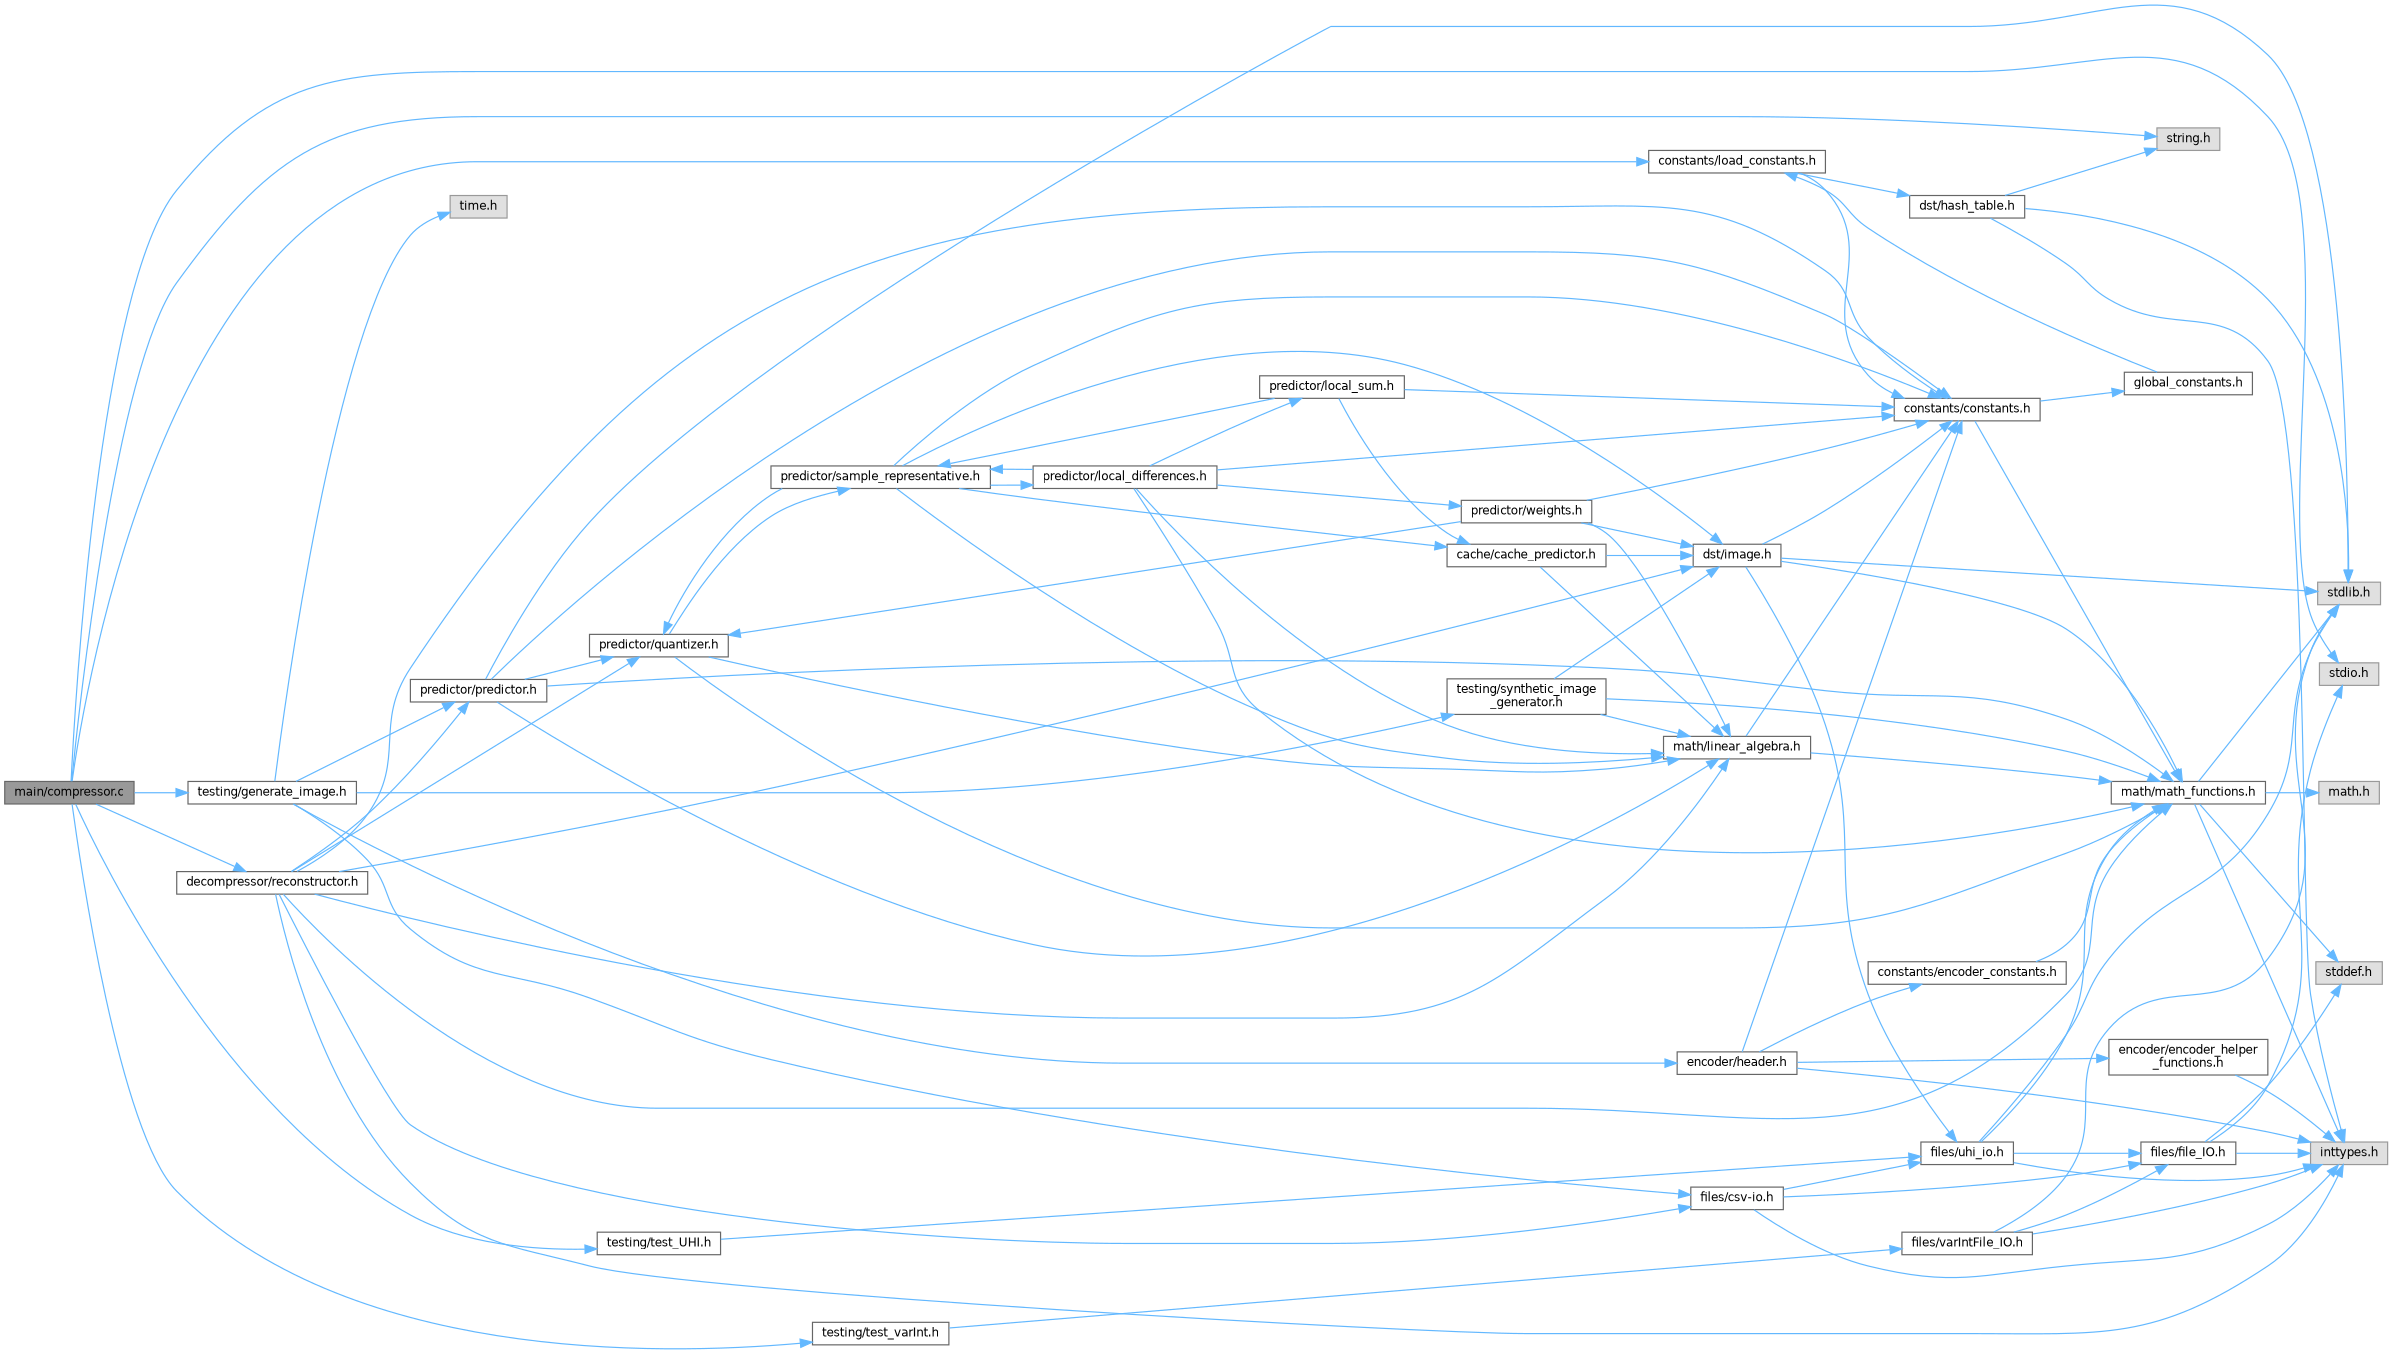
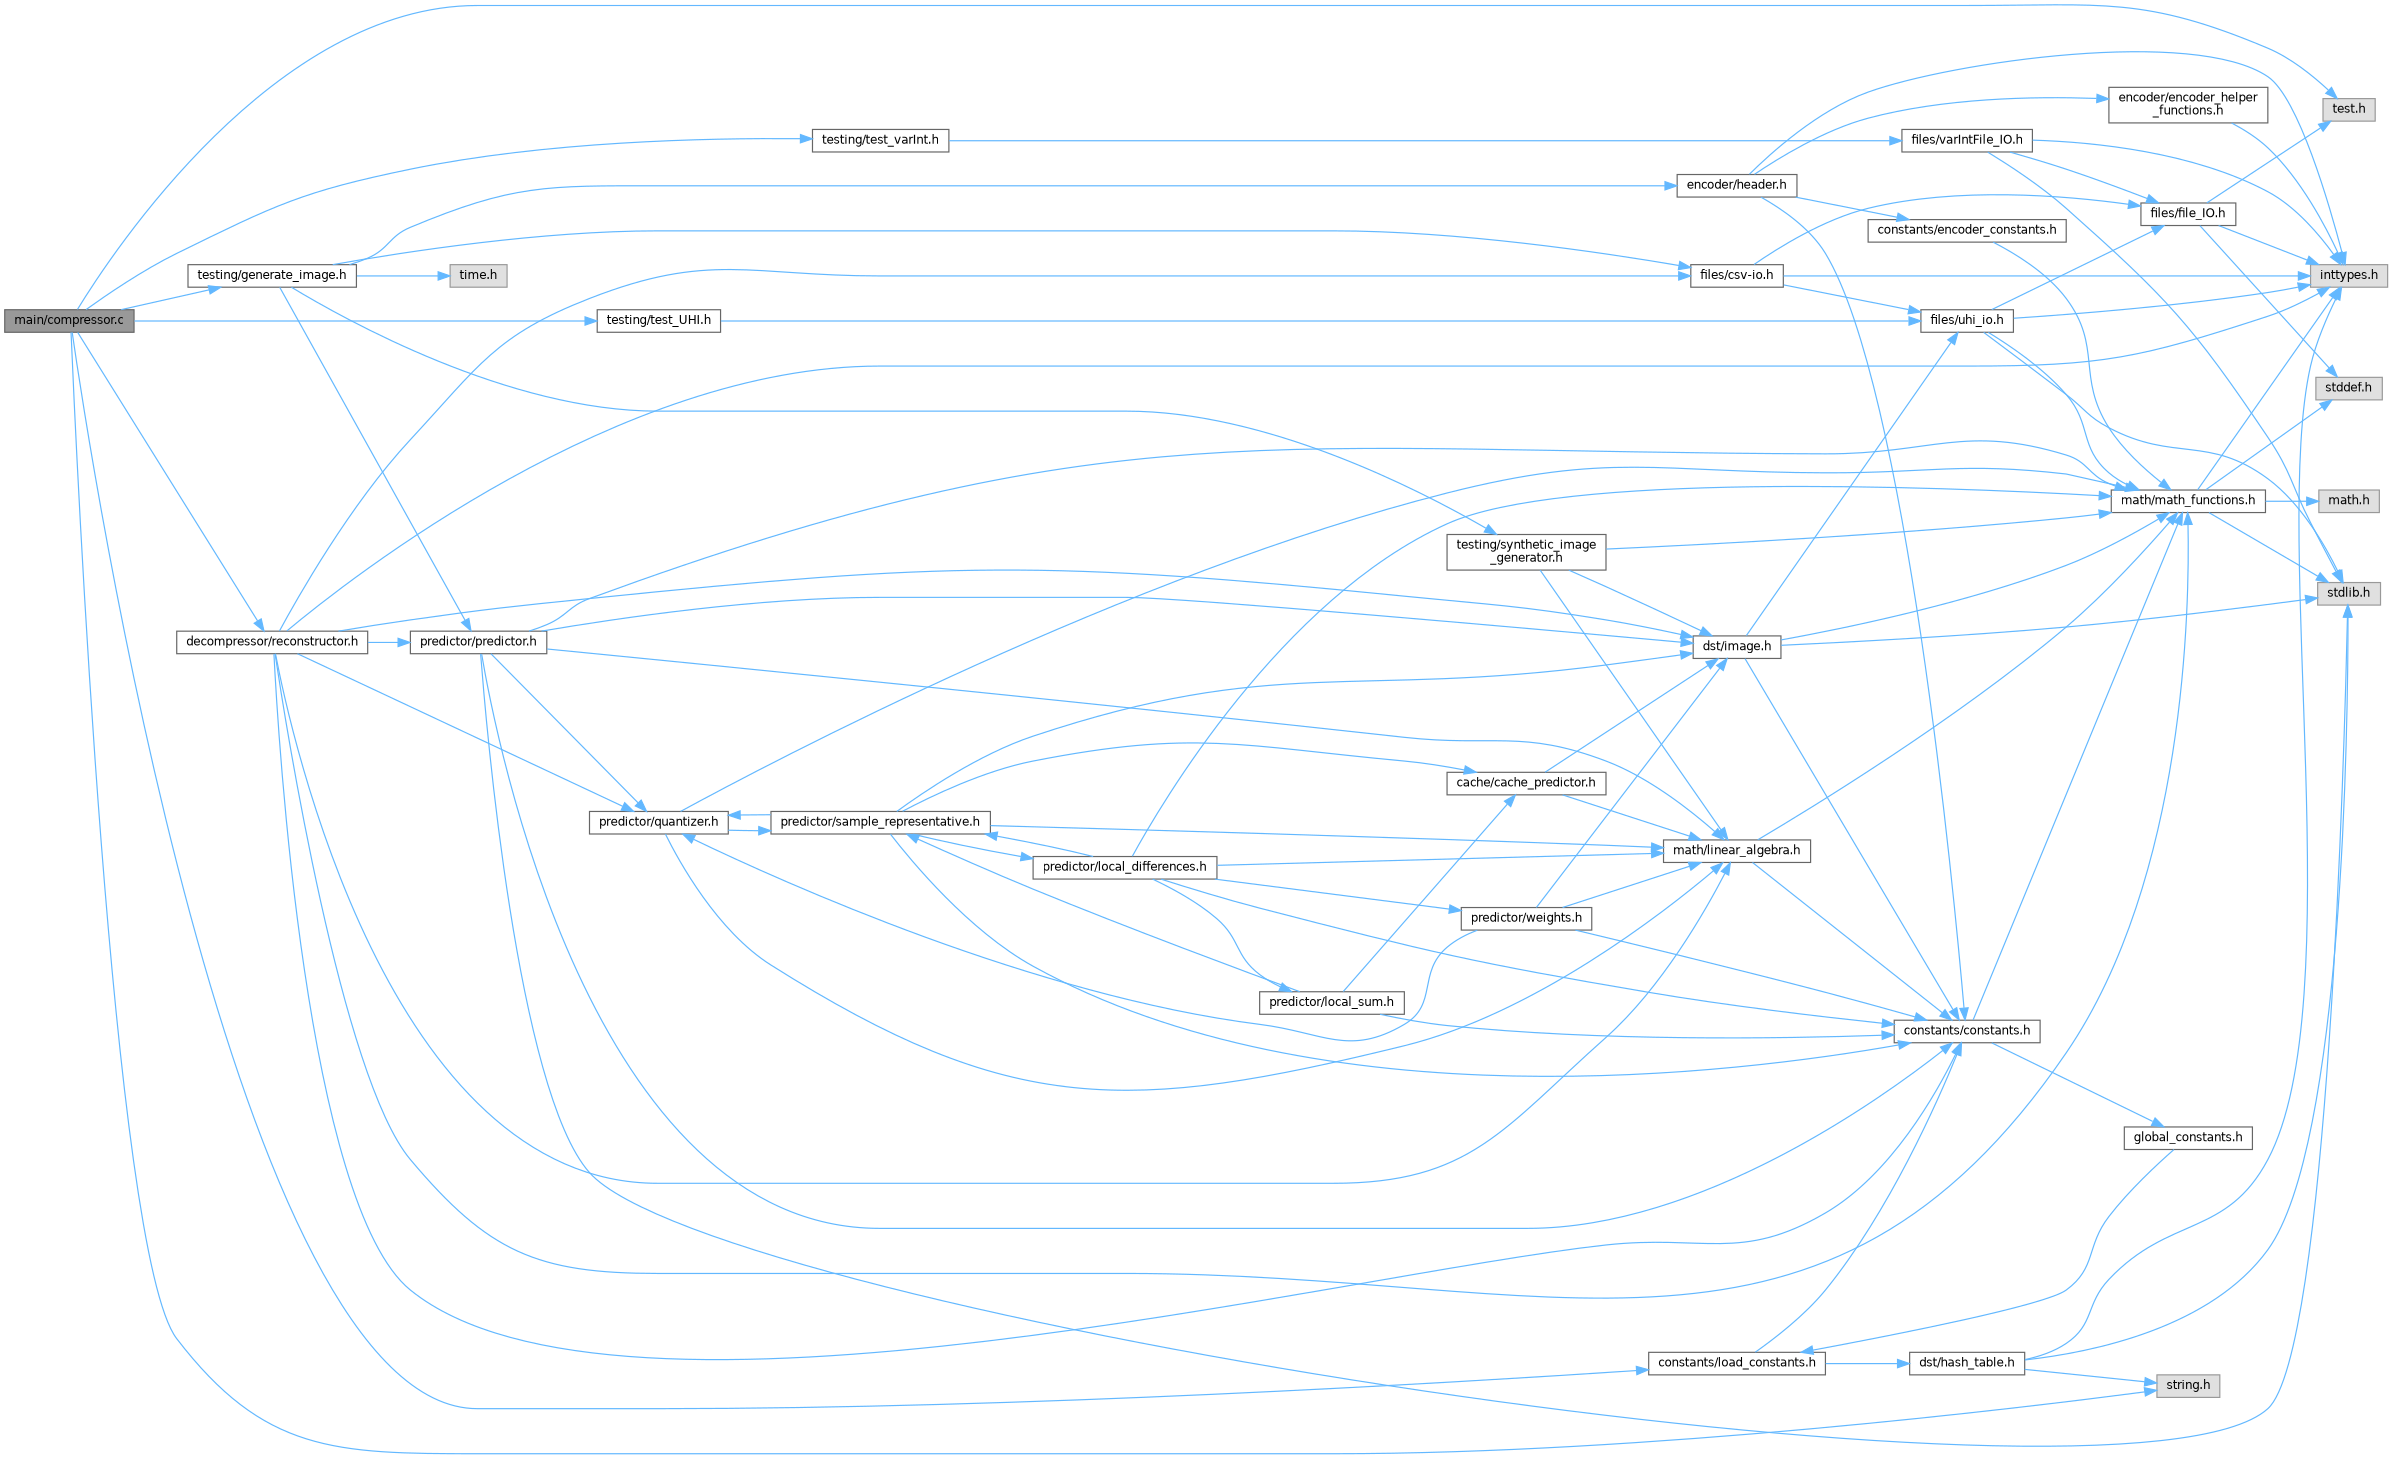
none -> (1111, 597)
(2349, 674) -> (2349, 110)
